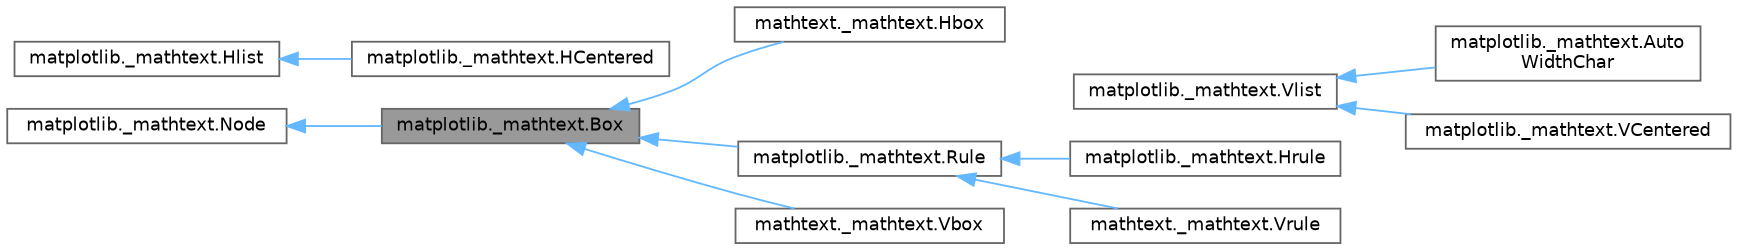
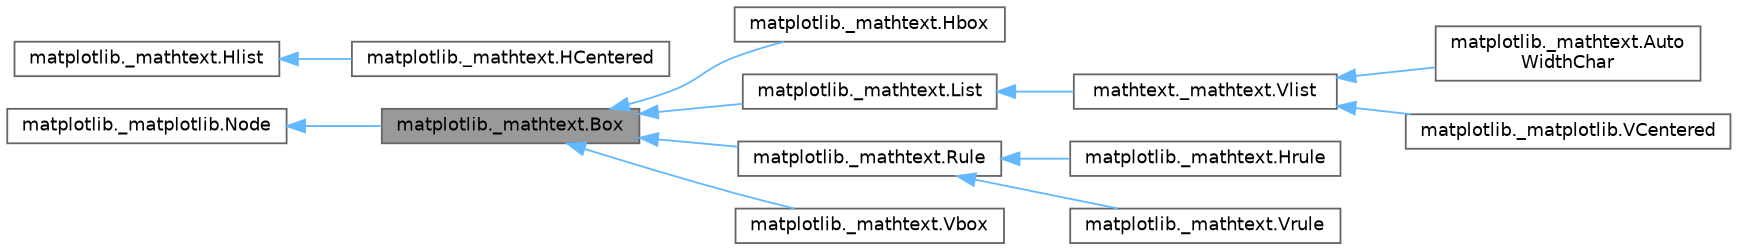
(870, 24) -> (870, 24)
none -> (870, 92)
(1205, 92) -> (1205, 92)
(147, 126) -> (147, 126)
(1568, 132) -> (1568, 132)
(870, 226) -> (870, 226)
(1205, 226) -> (1205, 226)
